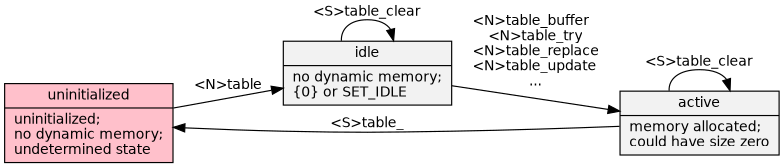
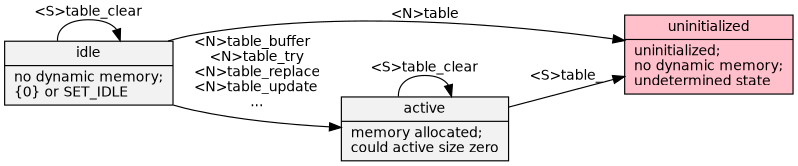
(222, 99) -> (390, 21)
(700, 142) -> (425, 148)
